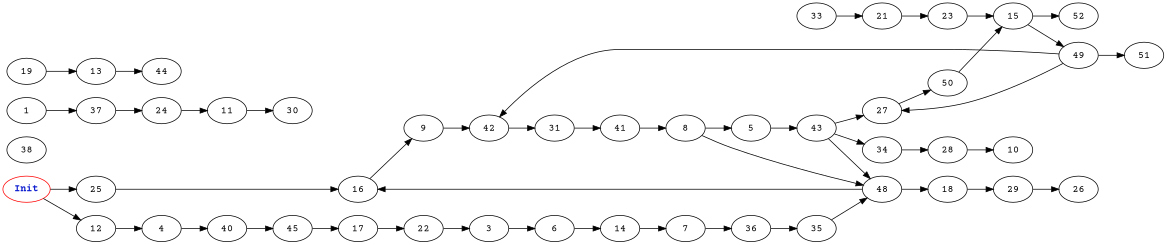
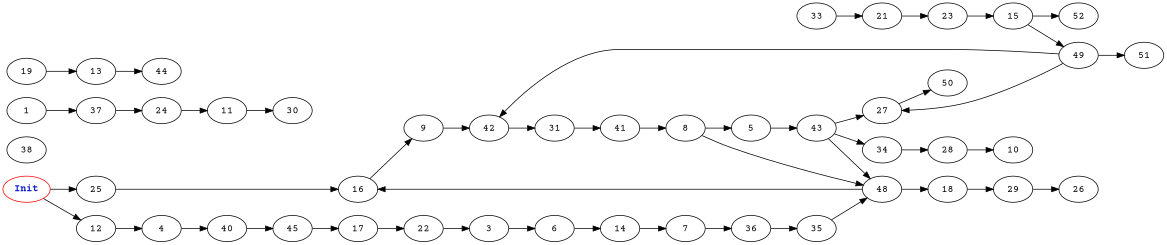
(975, 55) -> none
